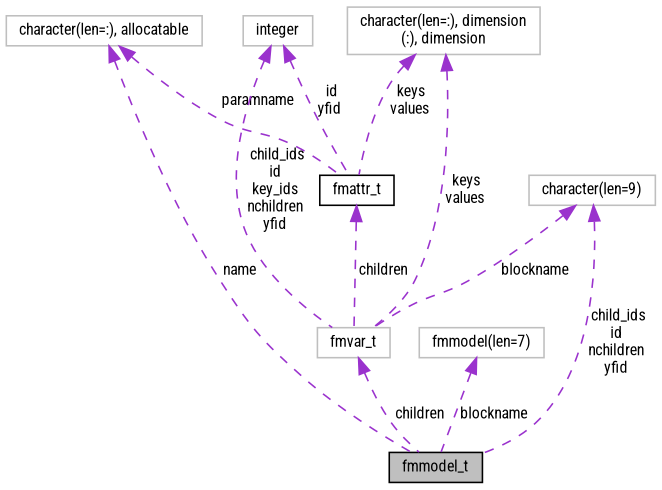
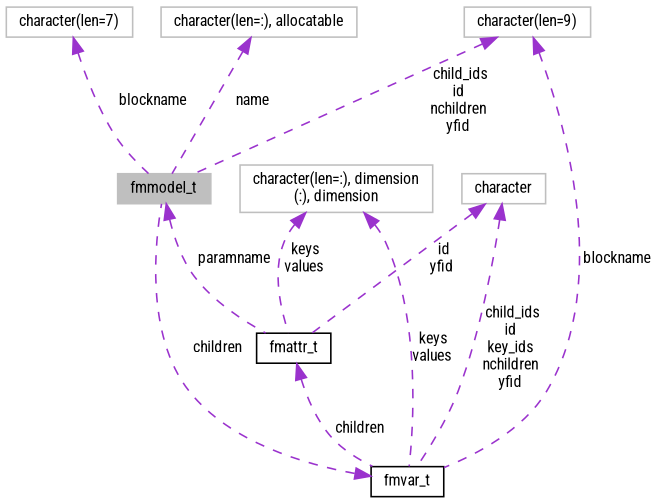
(278, 31) -> (504, 189)
(231, 125) -> (204, 288)
(354, 343) -> (407, 482)
(482, 343) -> (69, 22)
(436, 467) -> (164, 189)
